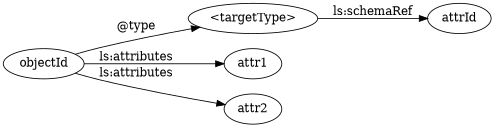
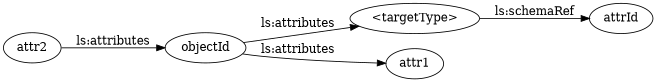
(136, 26) -> (298, 24)
(146, 90) -> (109, 48)
